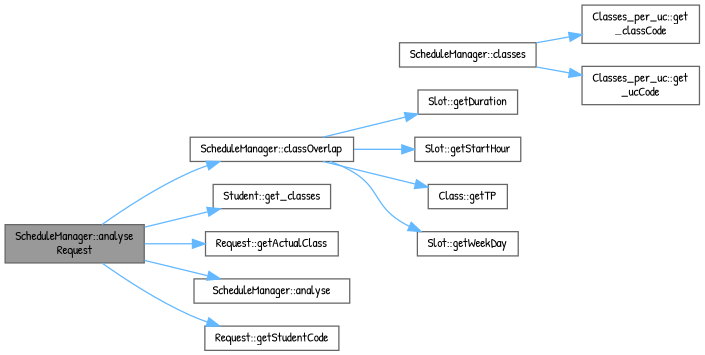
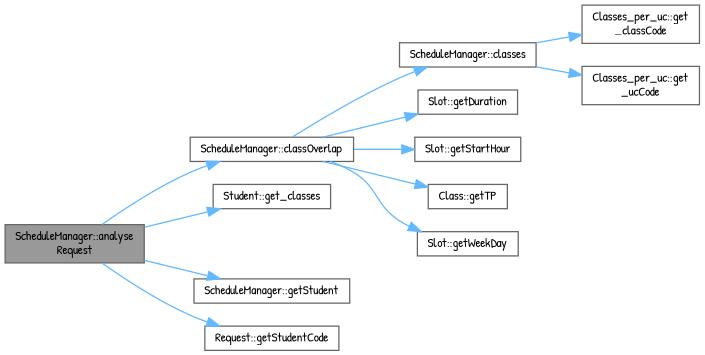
none -> (352, 102)
(272, 244) -> none
(272, 291) -> (272, 291)
